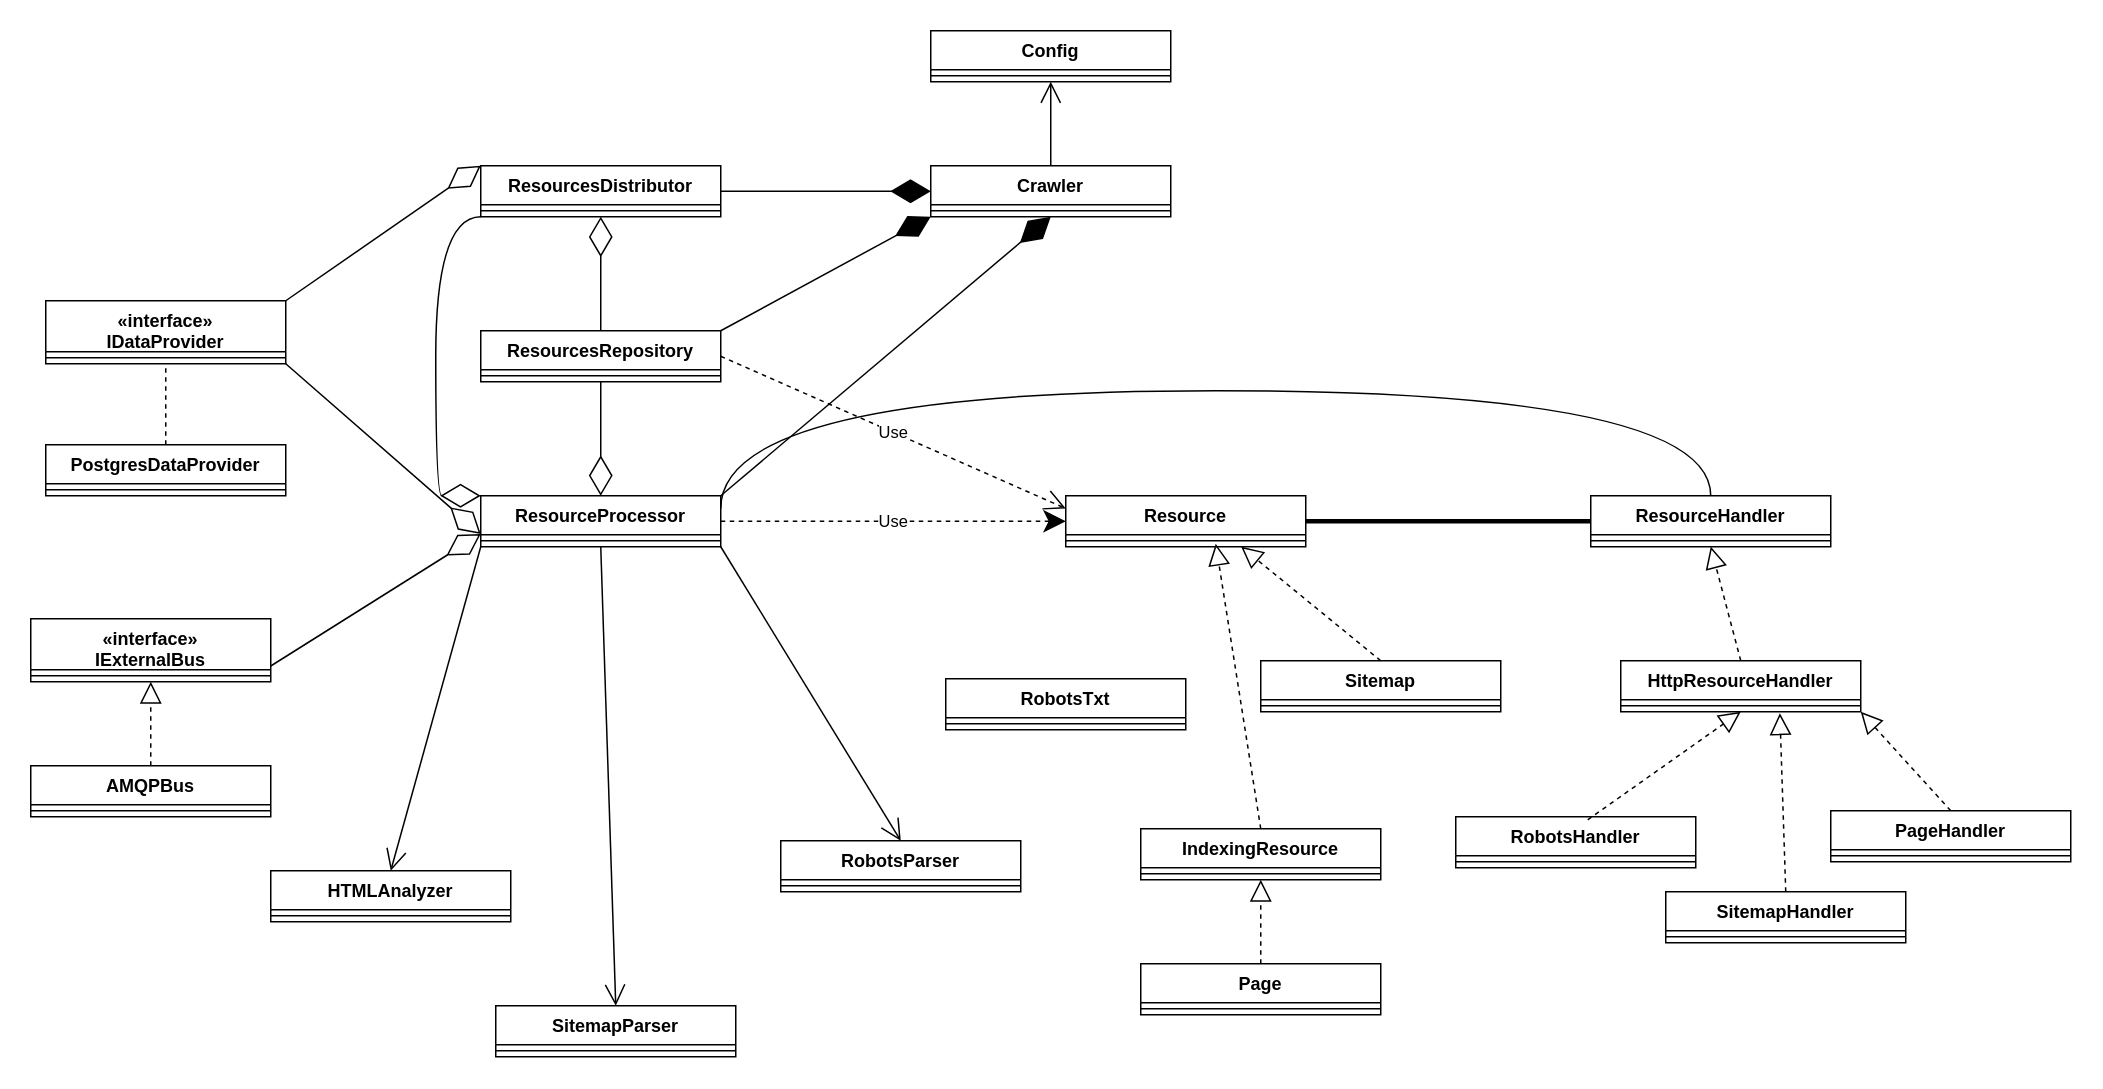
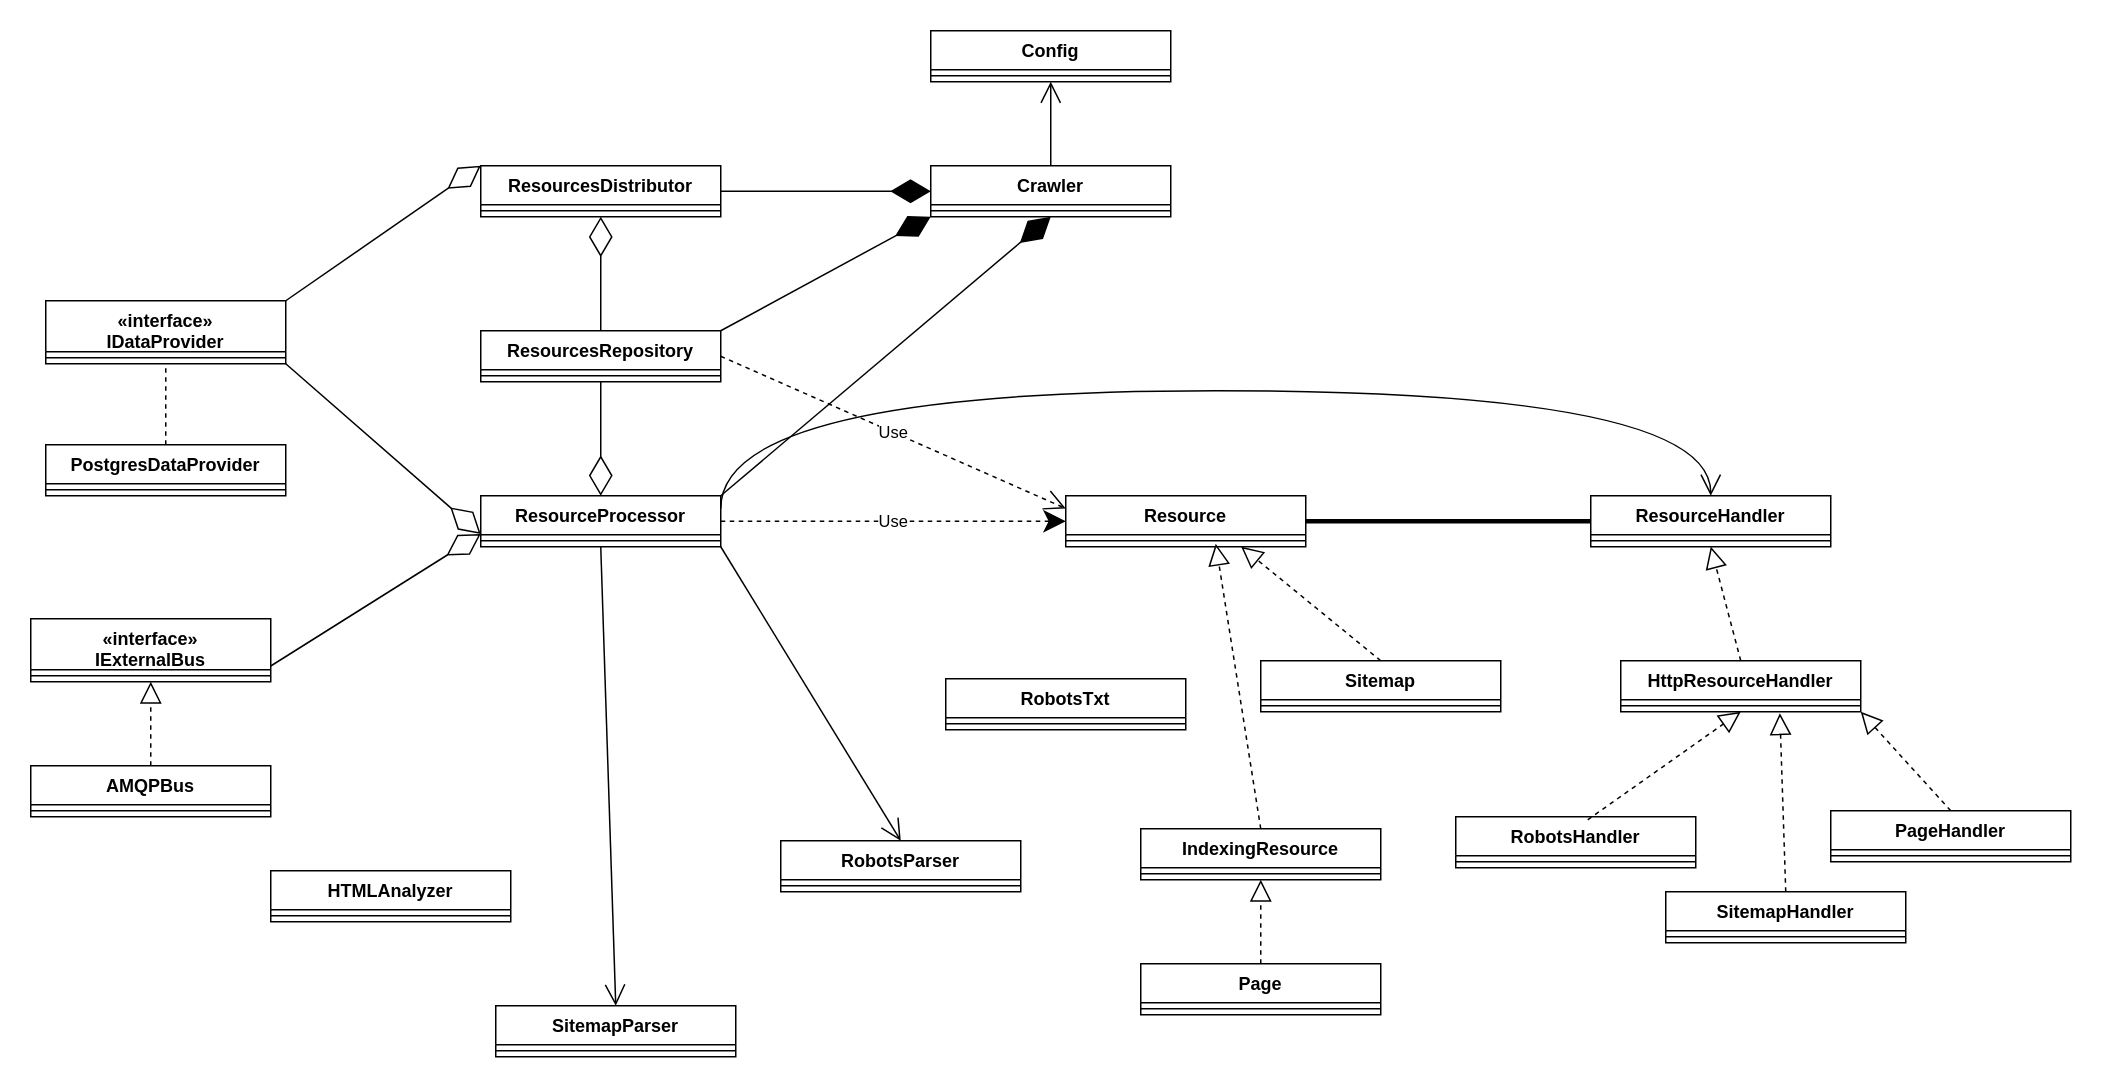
(436, 348) -> none
(1631, 428) -> (1631, 427)
(436, 708) -> none
